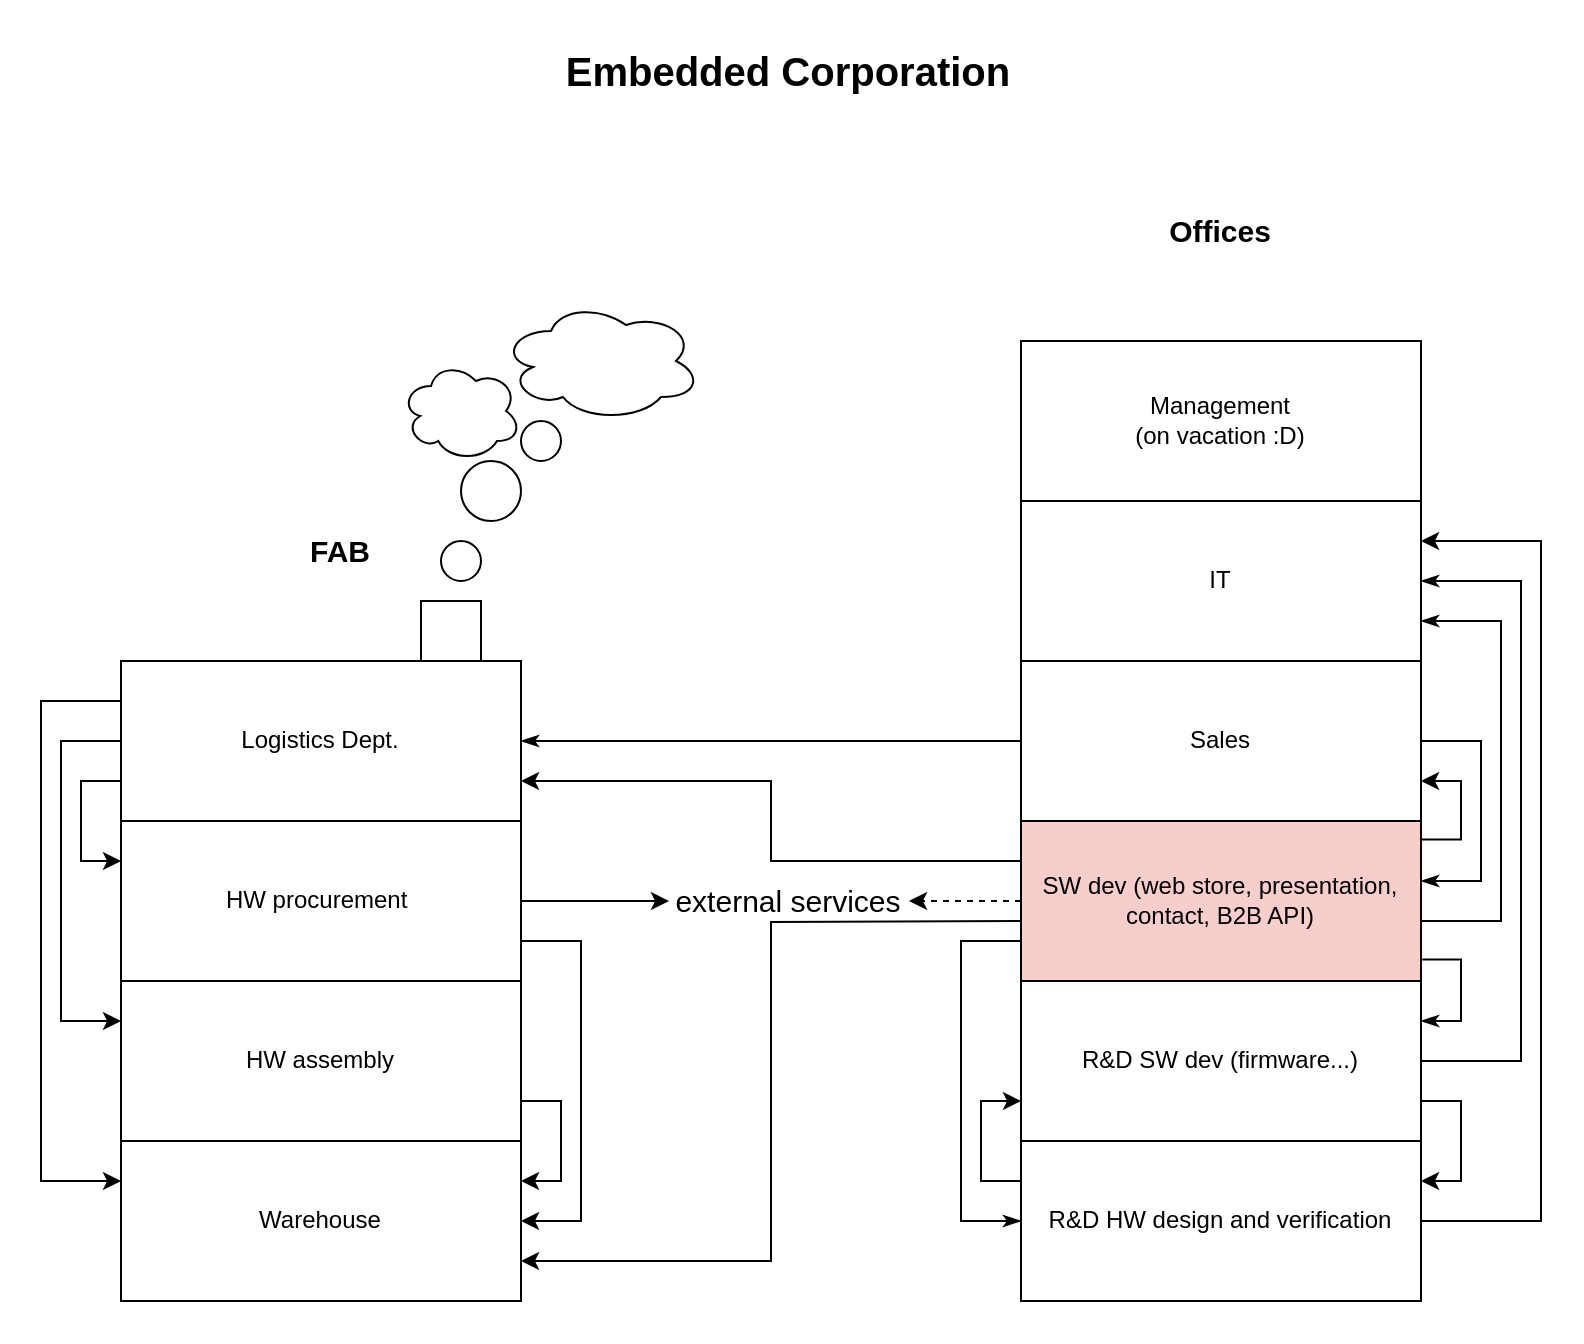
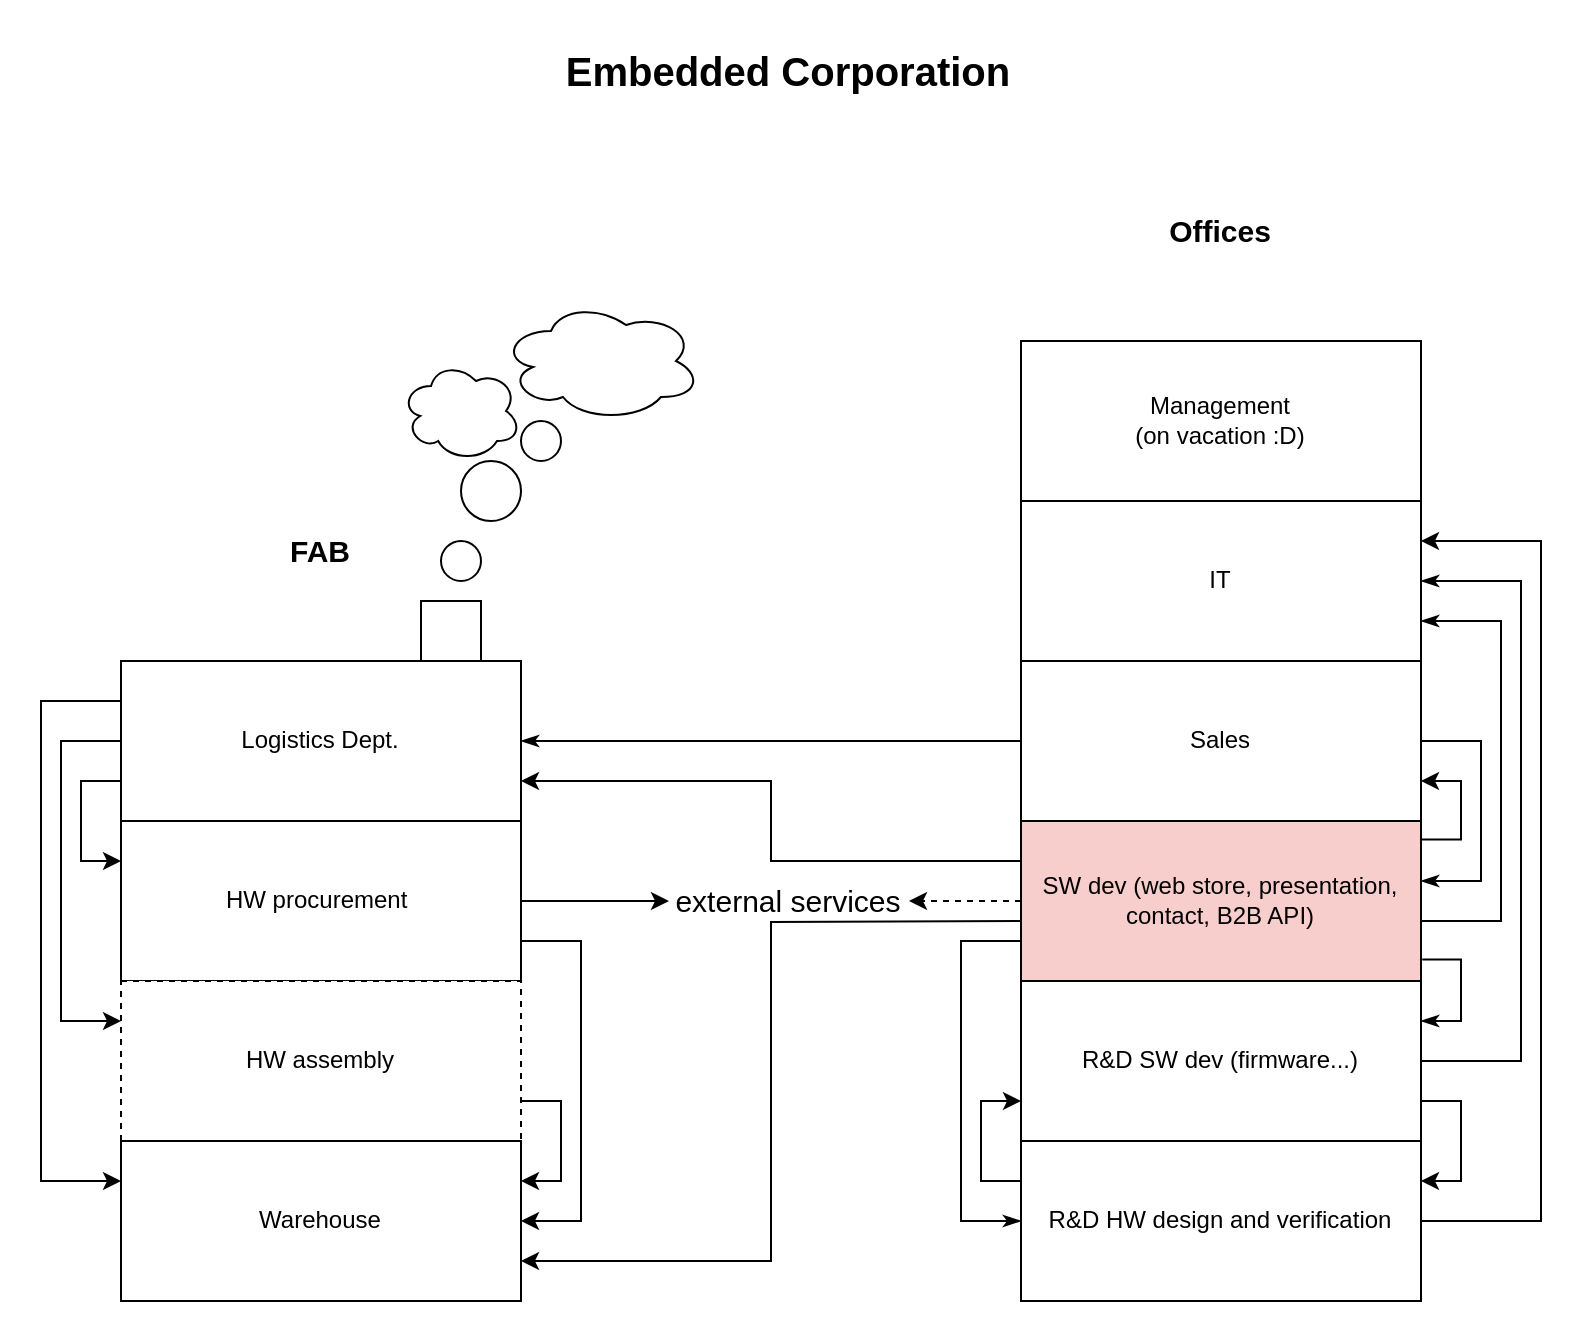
(341, 551) -> (321, 551)
(321, 1061) -> (321, 1061)
